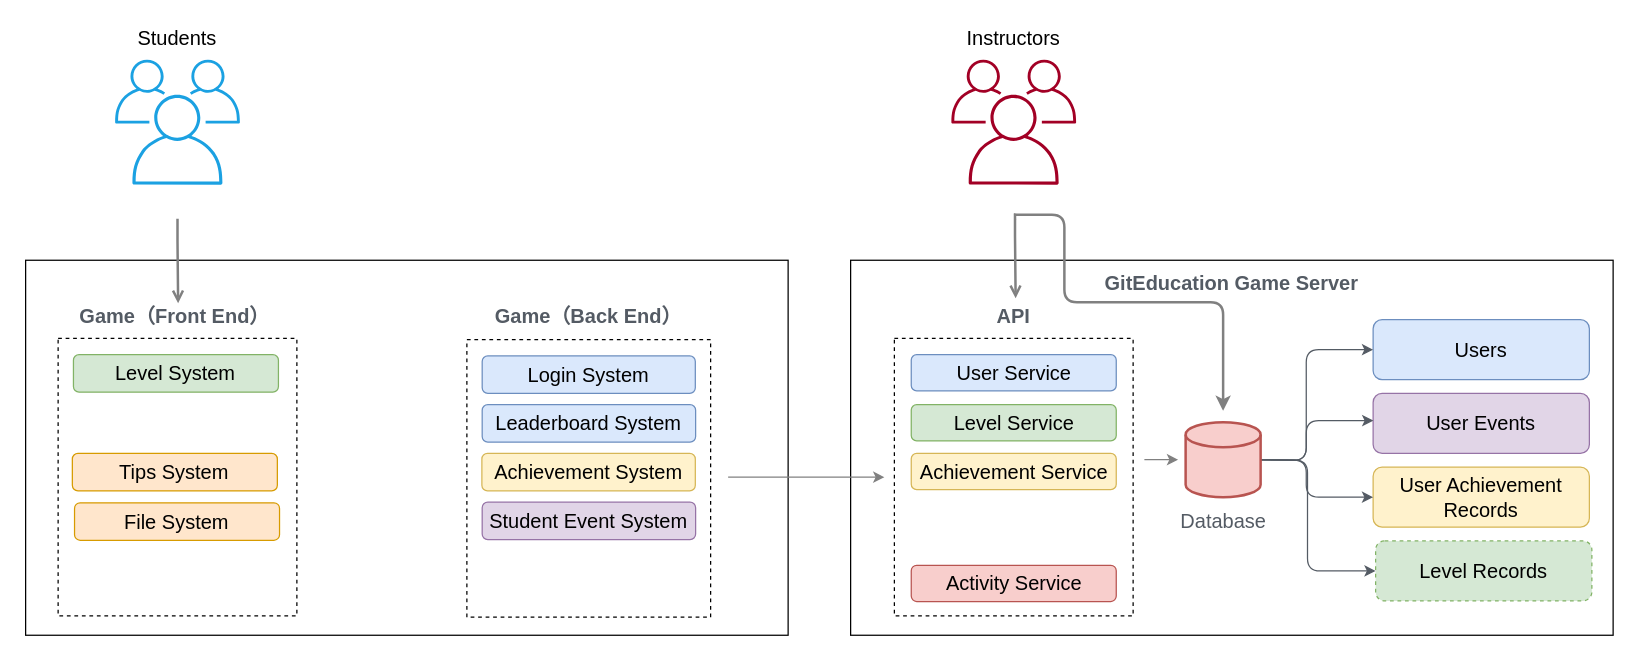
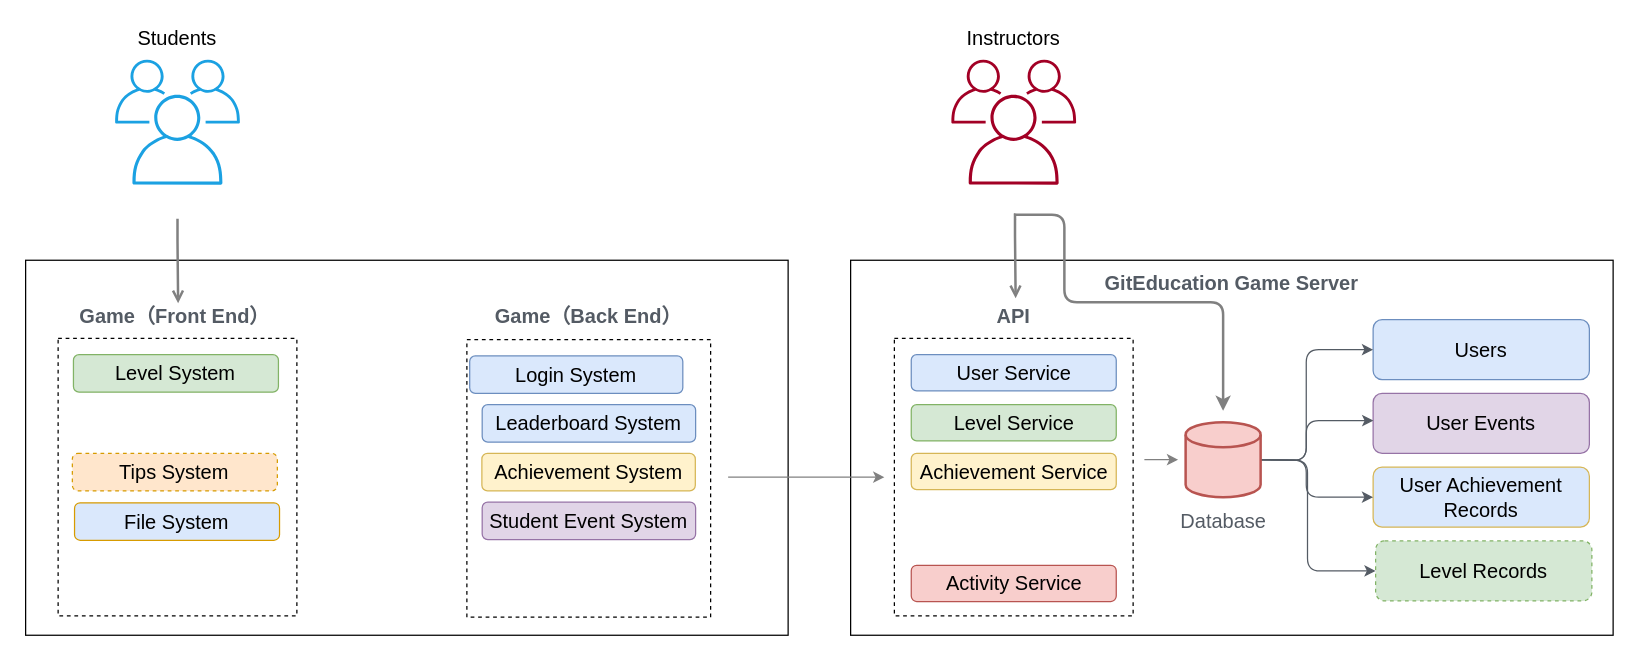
(589, 374) -> (576, 374)
(175, 472) -> (175, 472)
(1481, 497) -> (1481, 497)
(177, 521) -> (177, 521)
